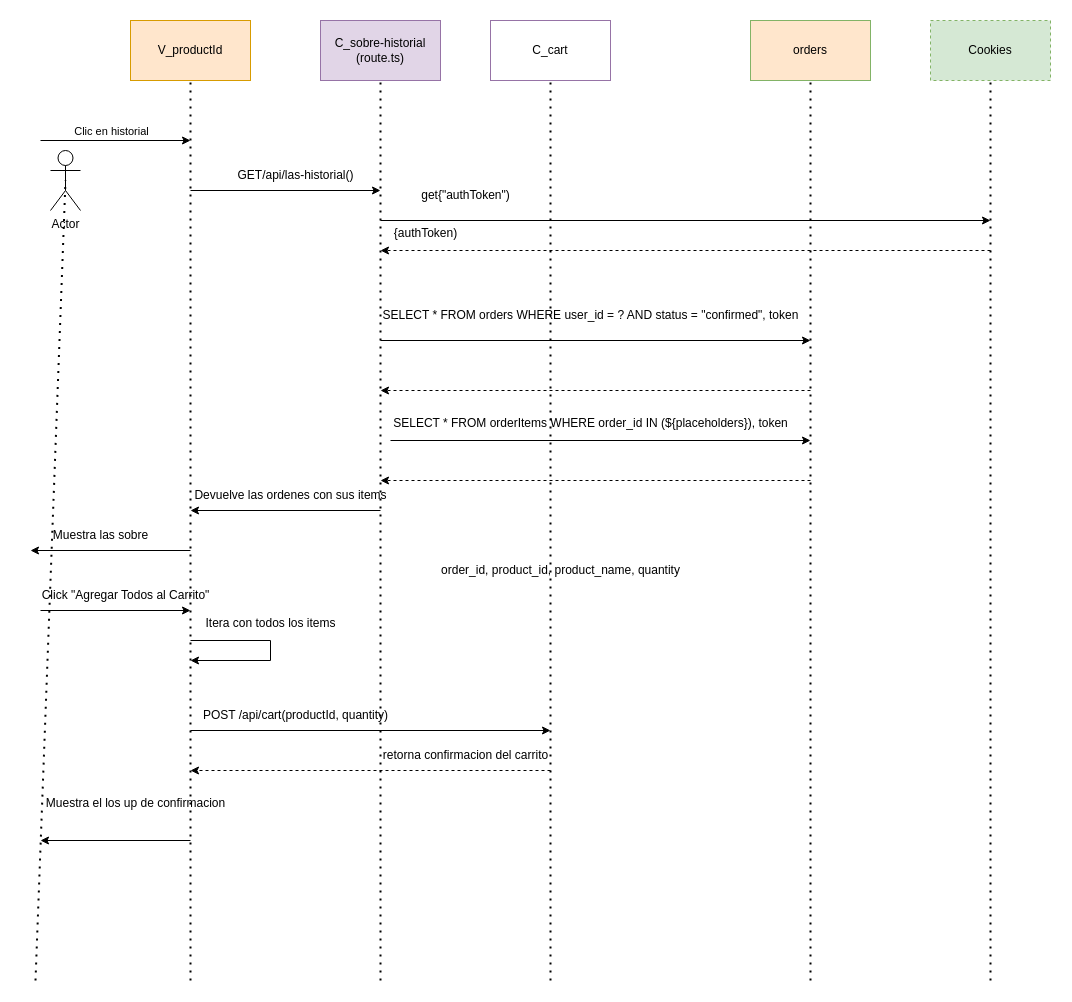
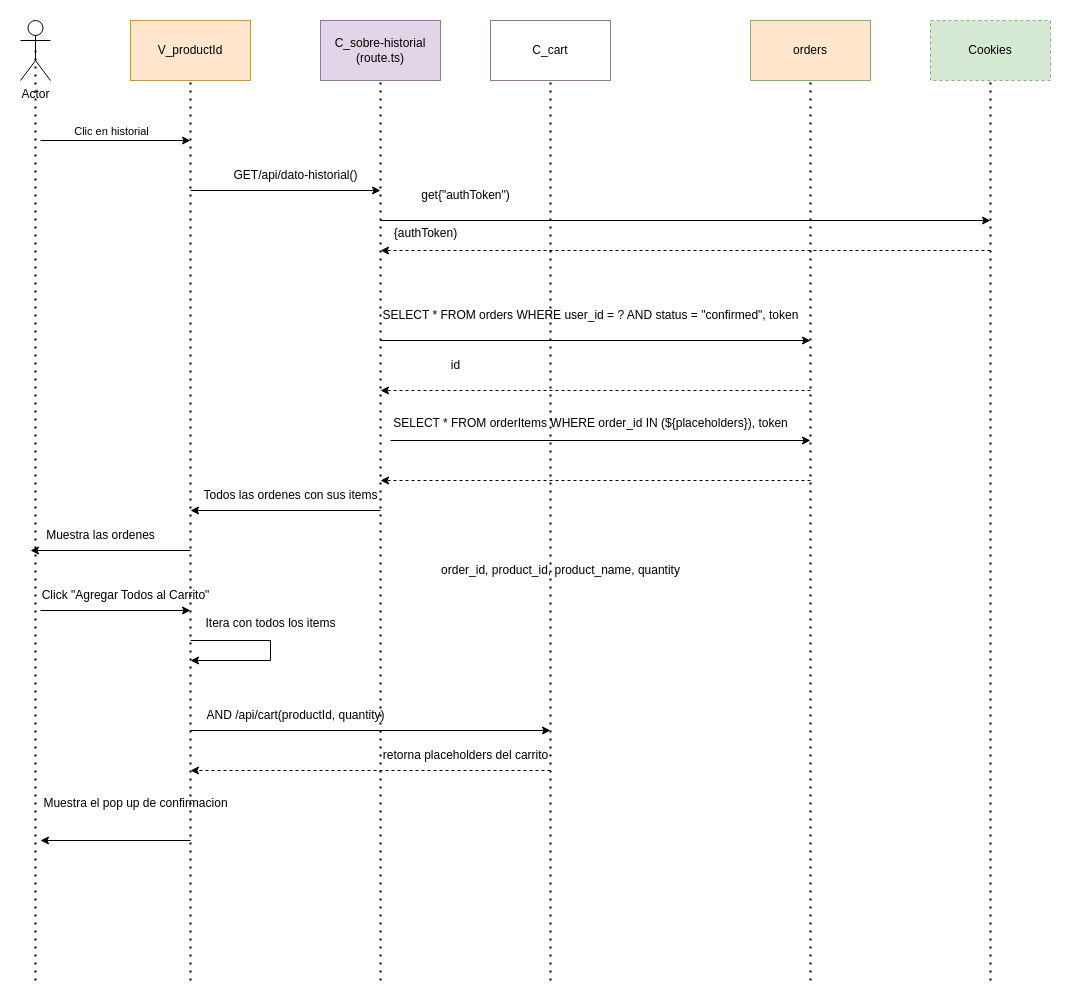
(296, 176) -> (296, 176)
(66, 181) -> (36, 51)
none -> (456, 366)
(291, 496) -> (291, 496)
(101, 536) -> (101, 536)
(296, 716) -> (296, 716)
(466, 756) -> (466, 756)
(136, 804) -> (136, 804)
